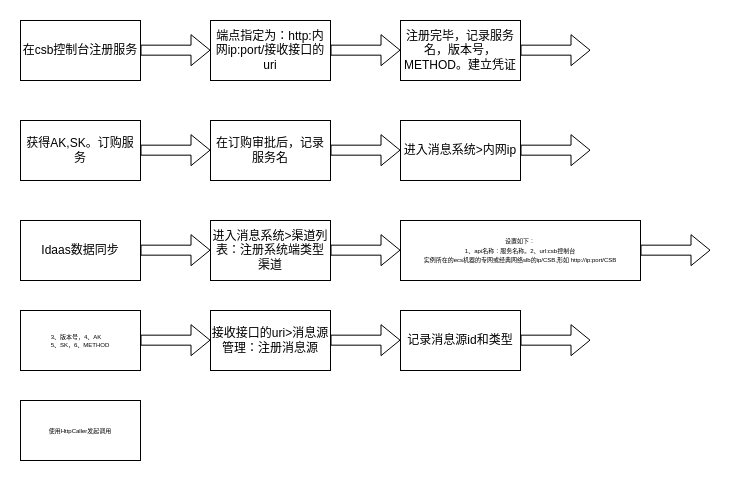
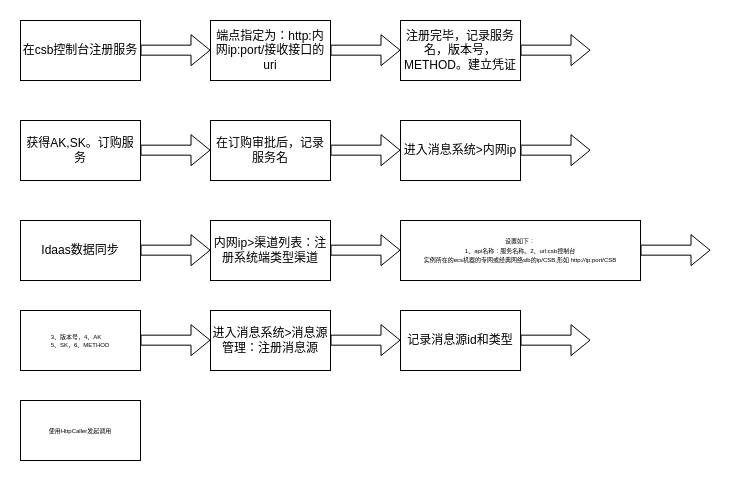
(271, 251) -> (271, 251)
(271, 341) -> (271, 341)
